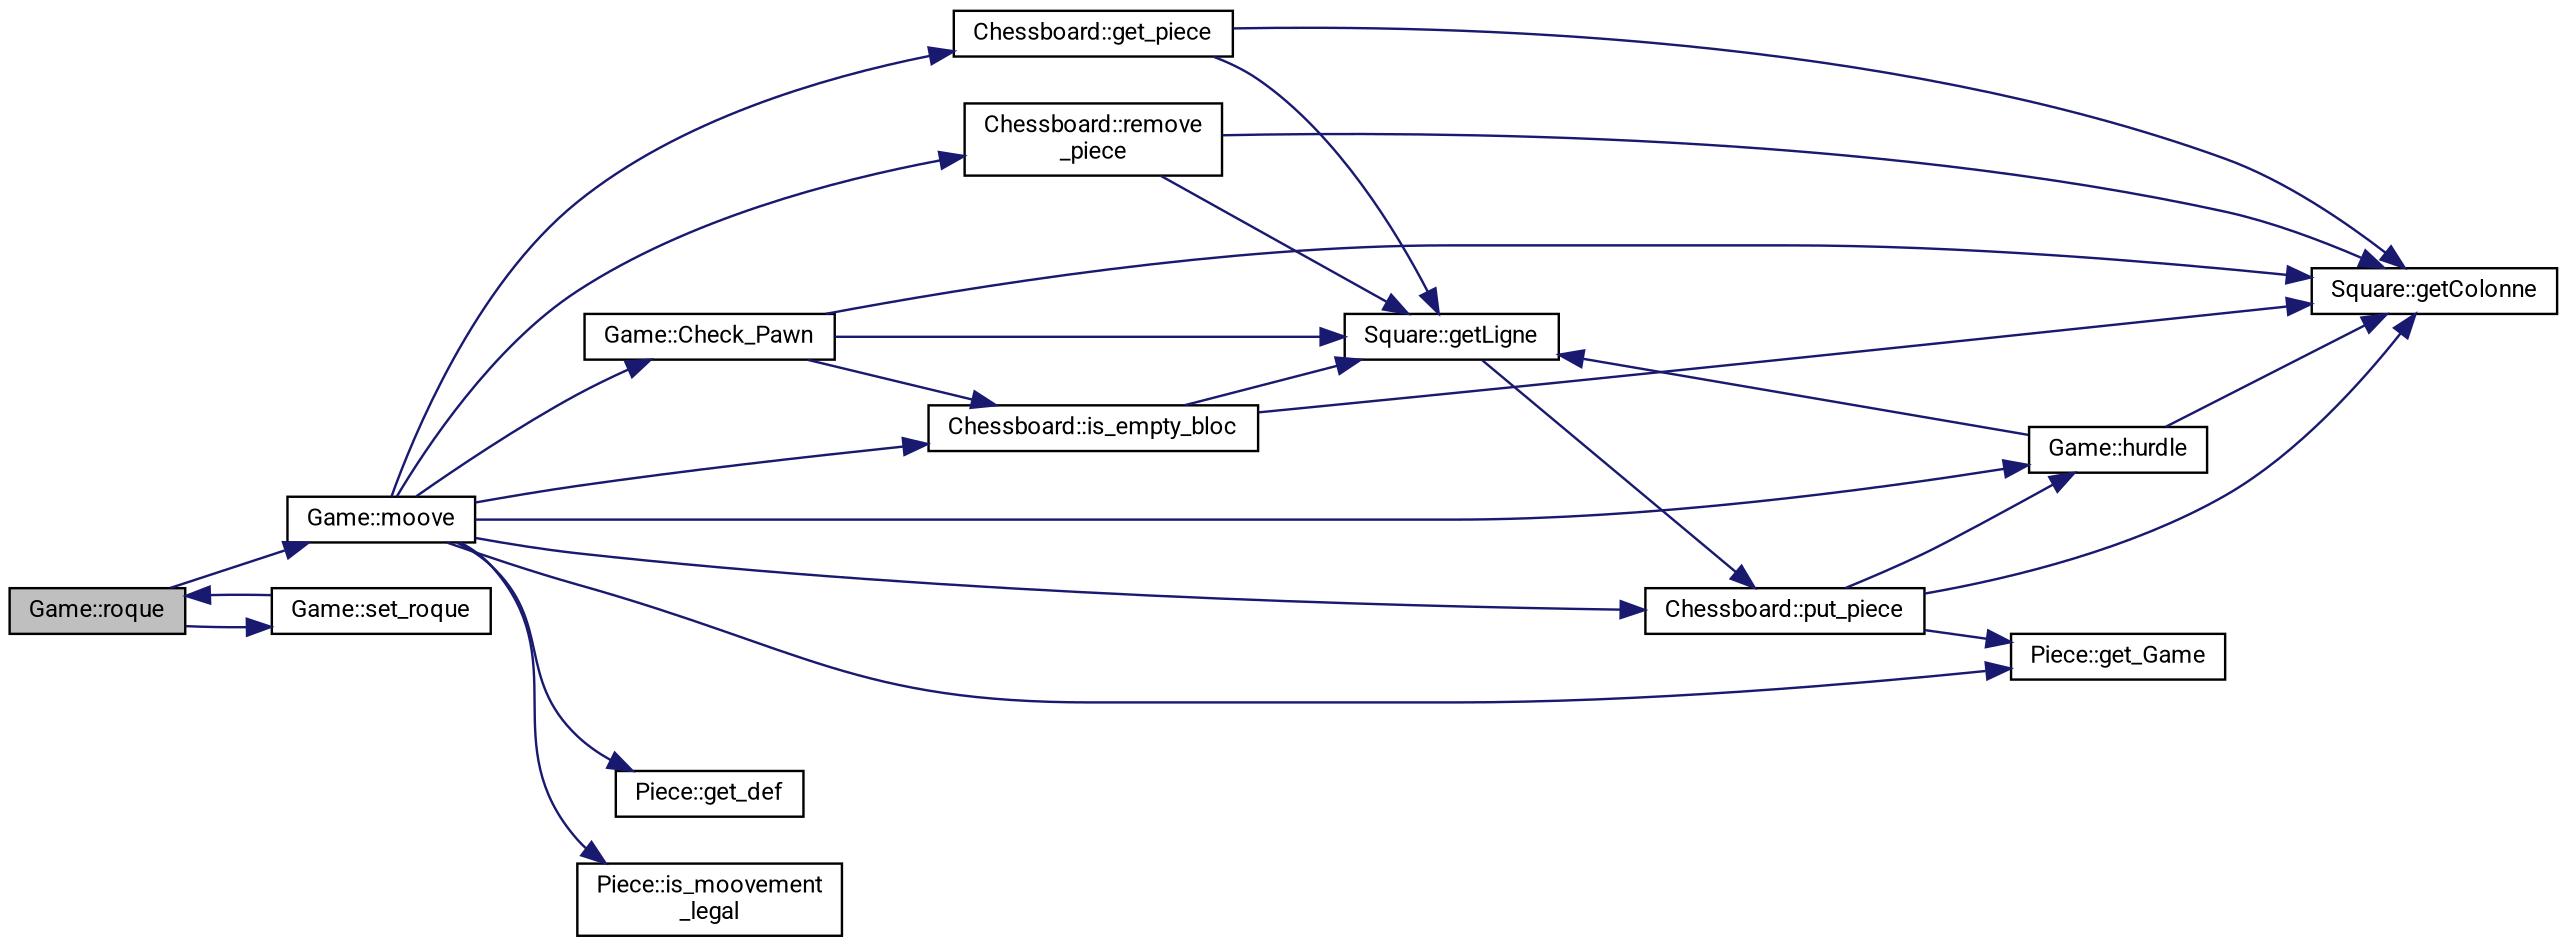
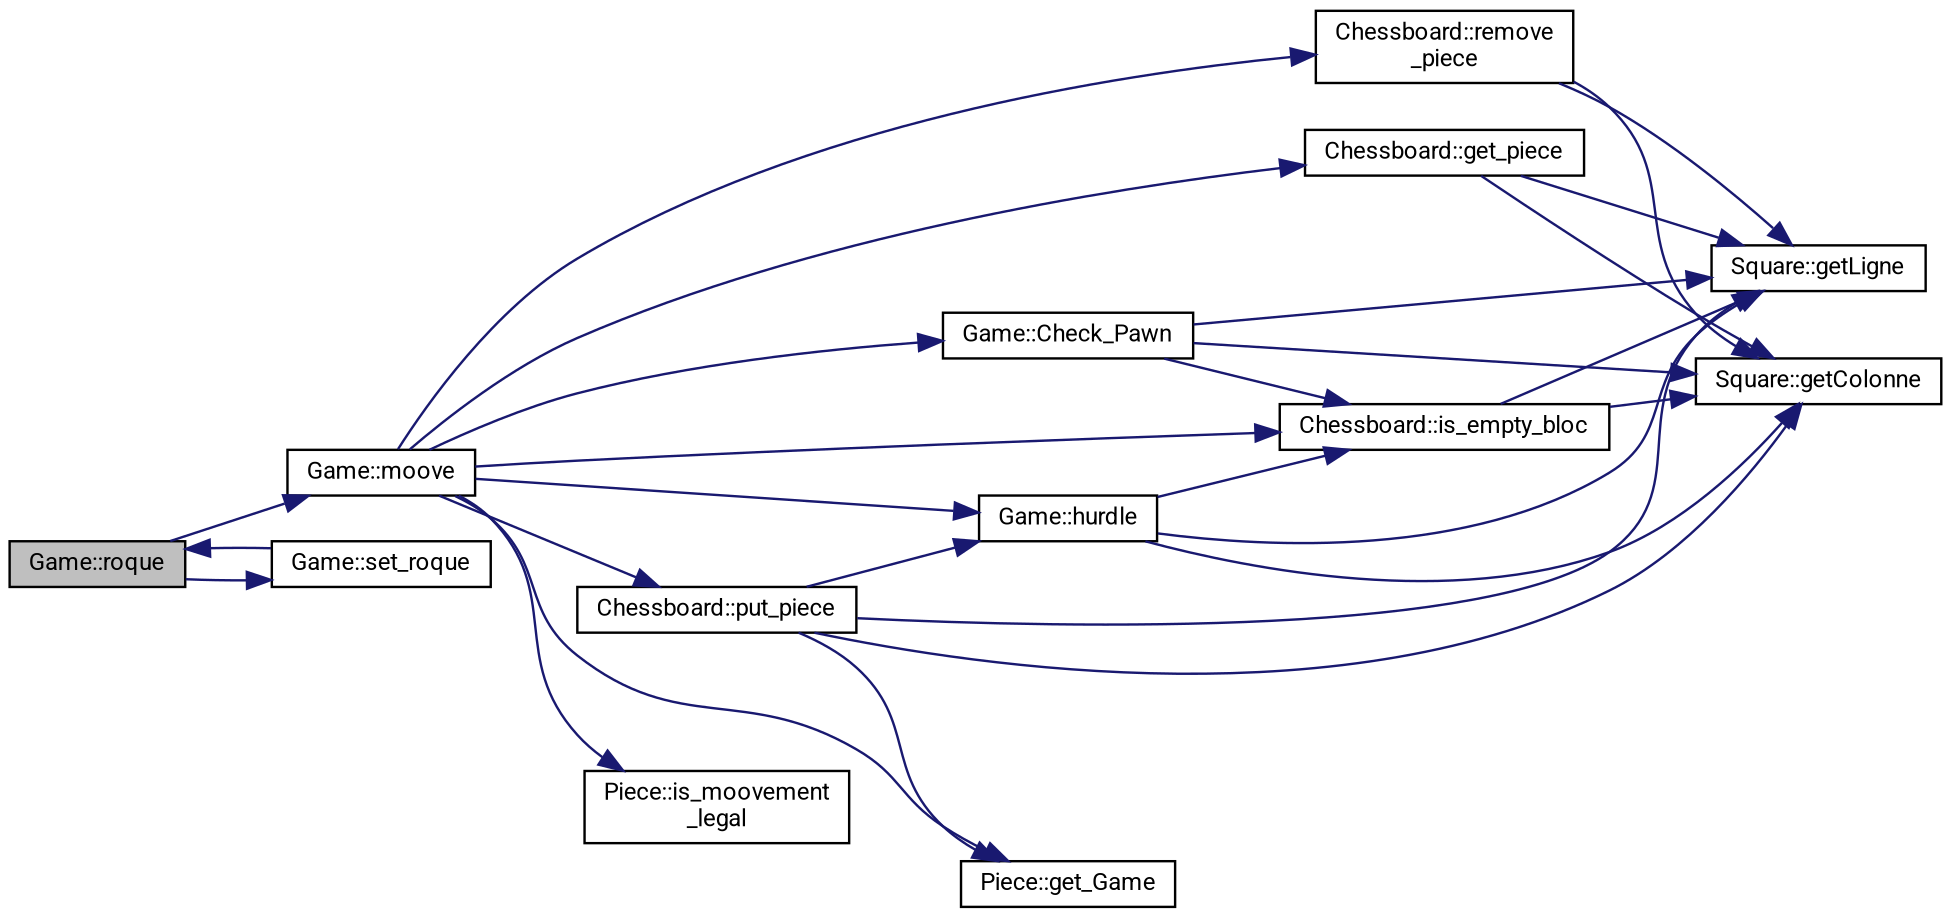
(1609, 466) -> (1384, 612)
none -> (1242, 476)
(710, 794) -> none
